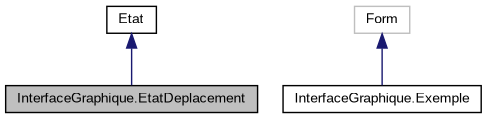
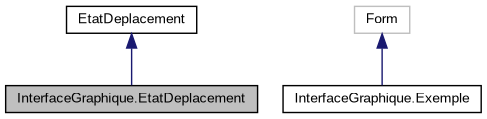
(132, 20) -> (132, 20)
